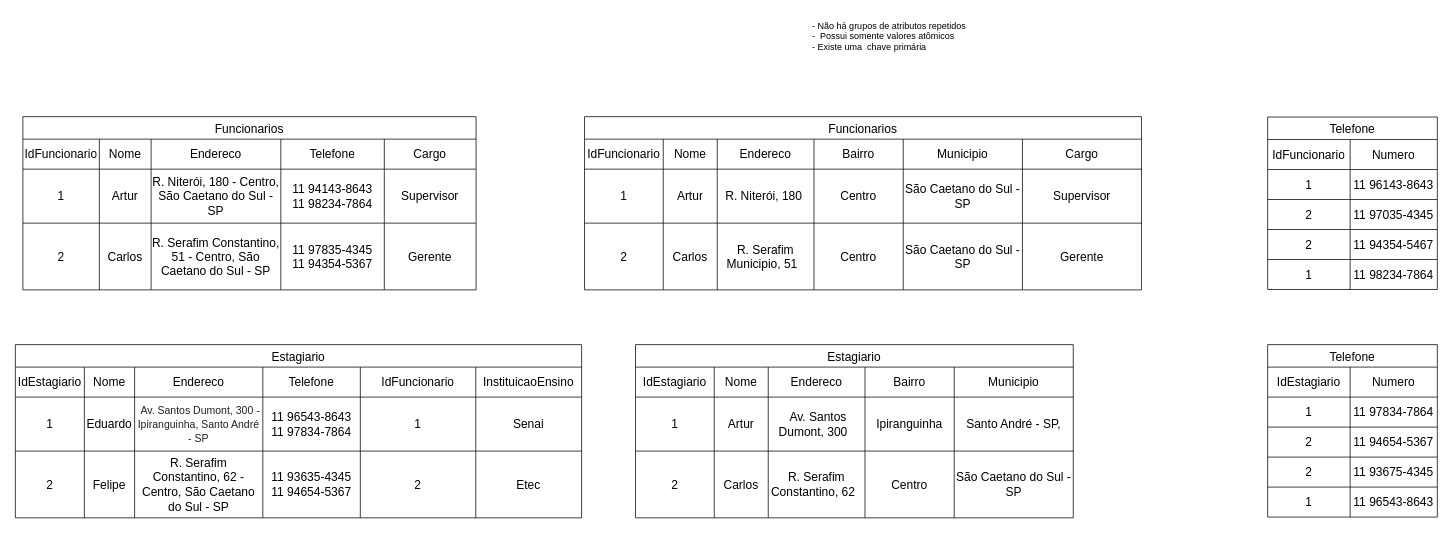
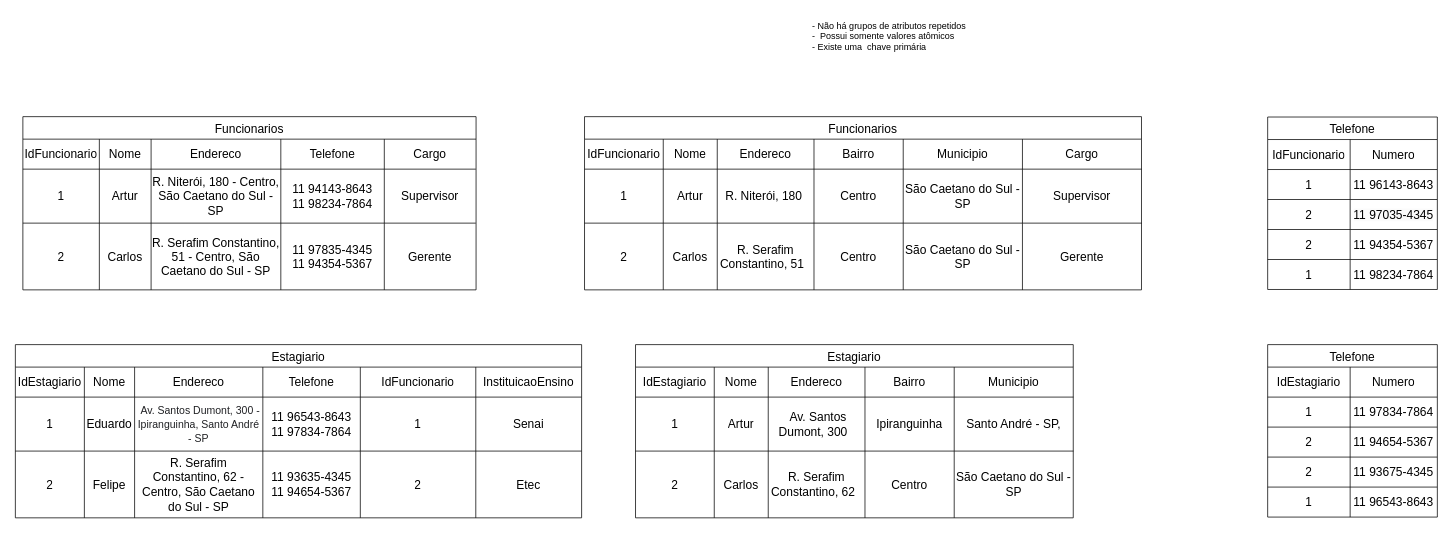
(1394, 245) -> (1394, 245)
(766, 257) -> (766, 257)
